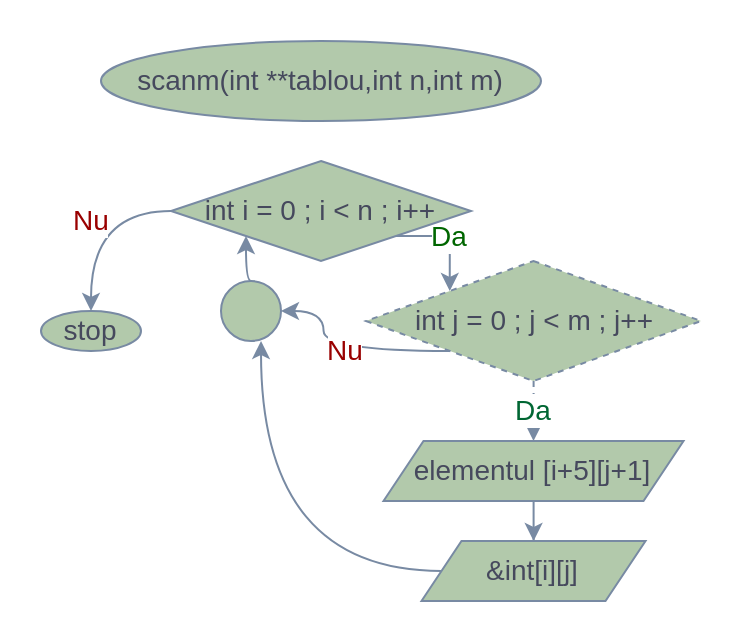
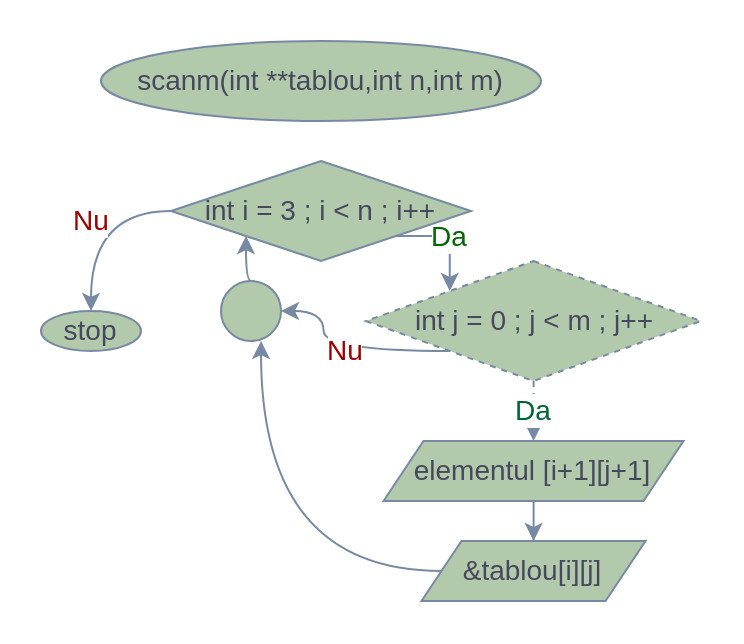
(321, 211) -> (321, 211)
(533, 471) -> (533, 471)
(533, 571) -> (533, 571)
